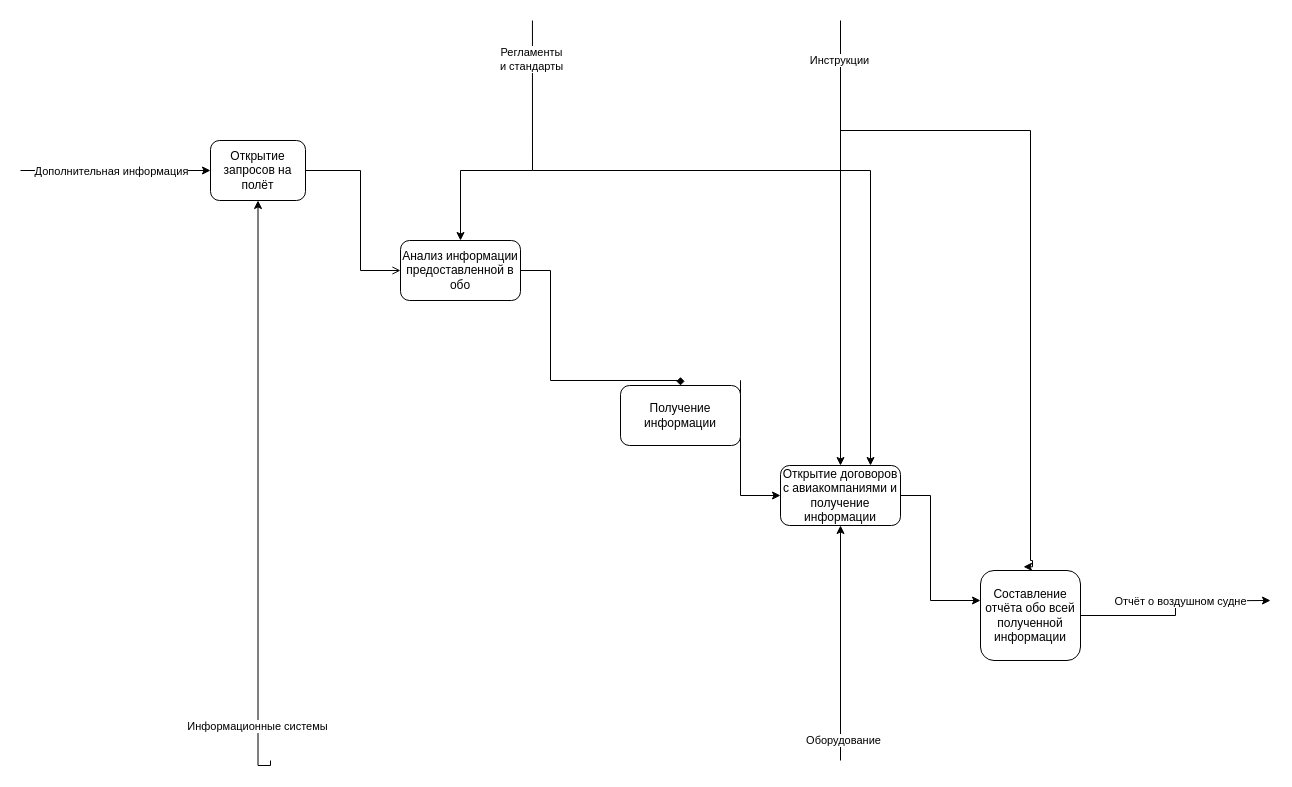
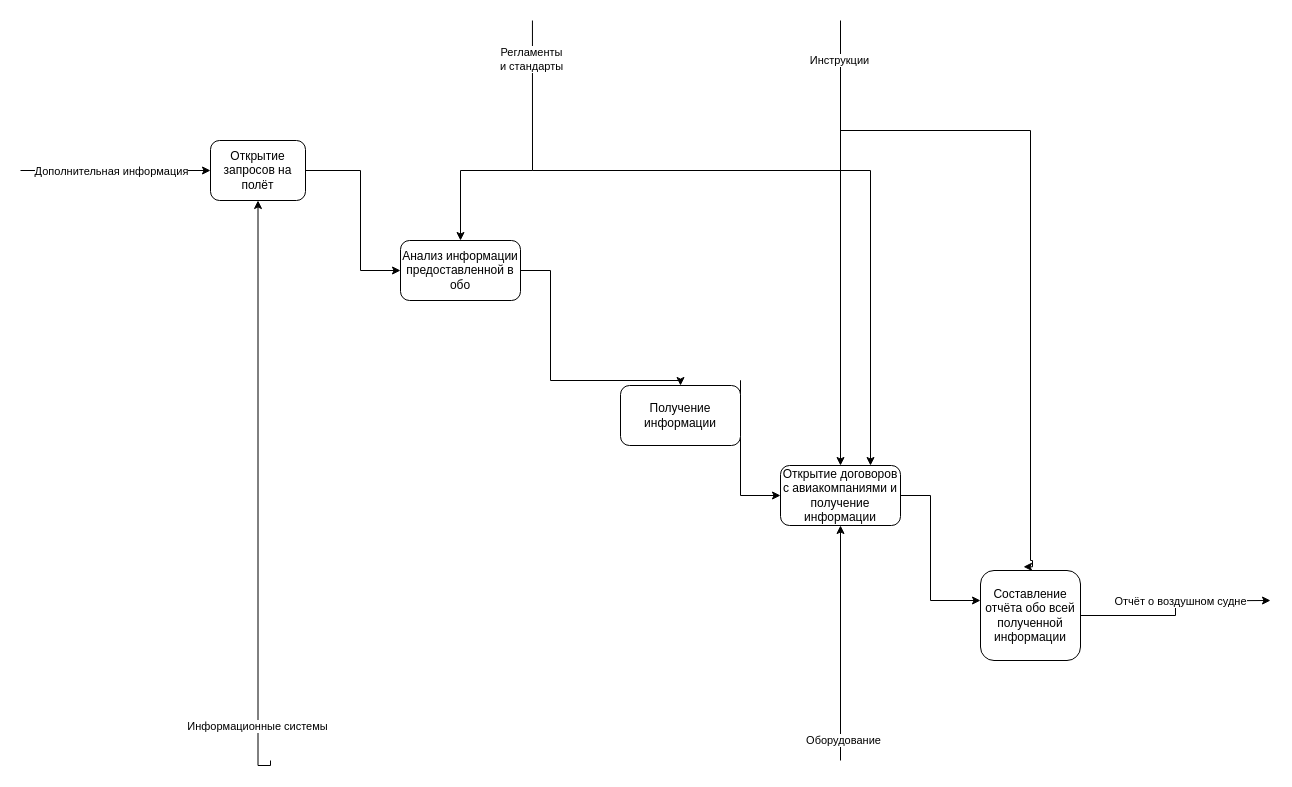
(394, 271) -> (392, 271)
(679, 381) -> (679, 381)
